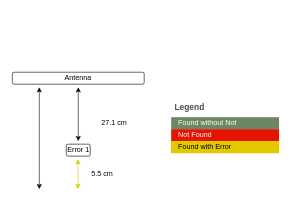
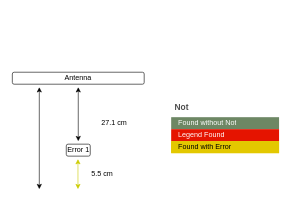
(189, 107) -> (182, 107)
(196, 135) -> (202, 135)
